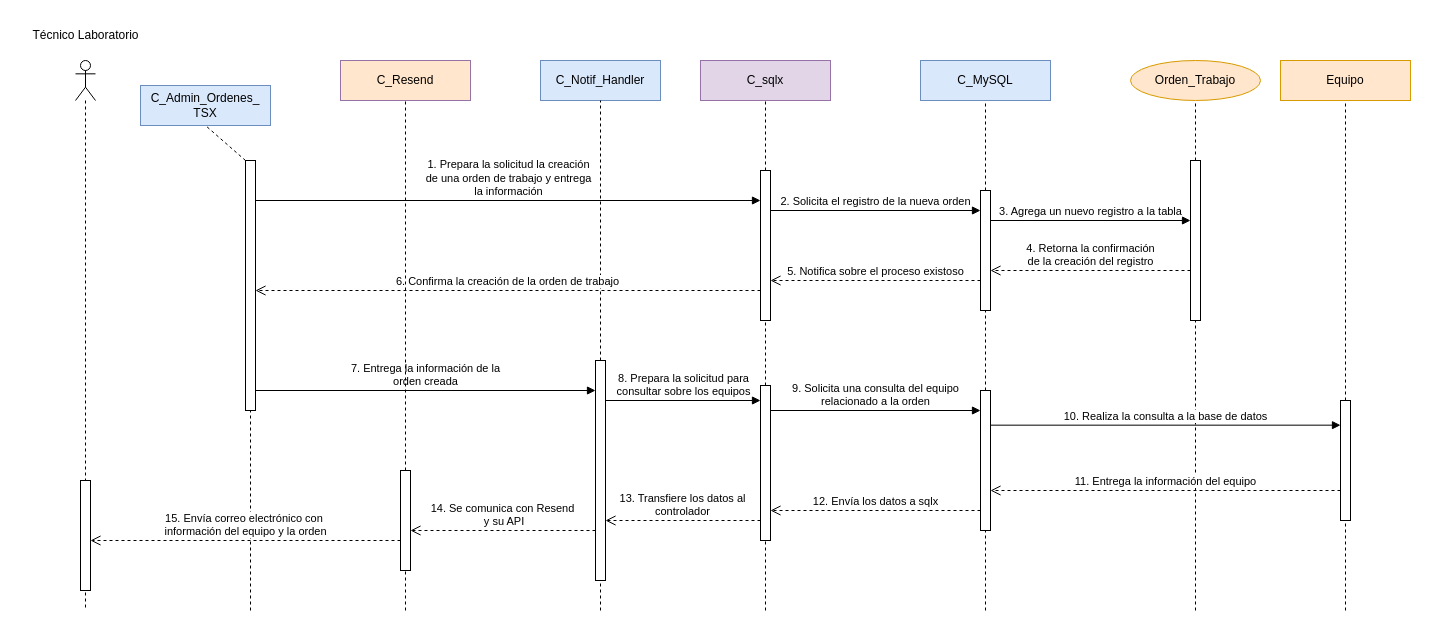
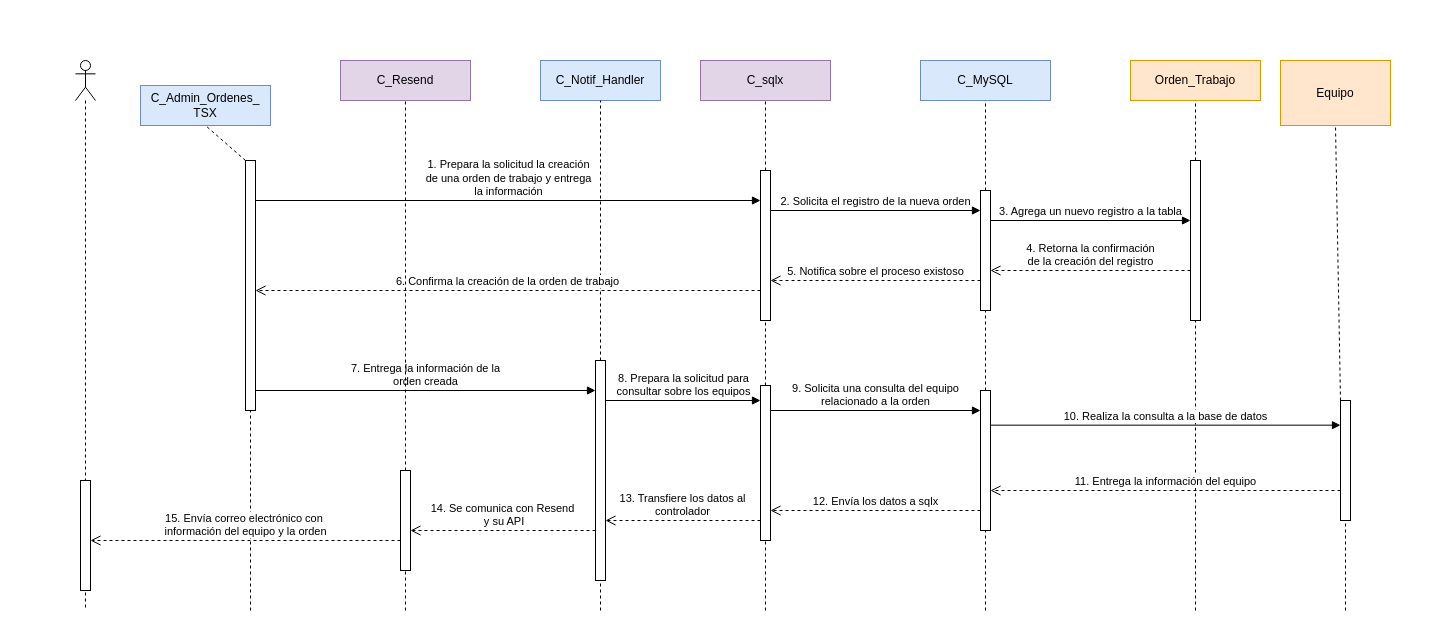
(86, 36) -> none
(406, 81) -> (406, 81)
(1196, 81) -> (1196, 81)
(1346, 81) -> (1336, 93)
